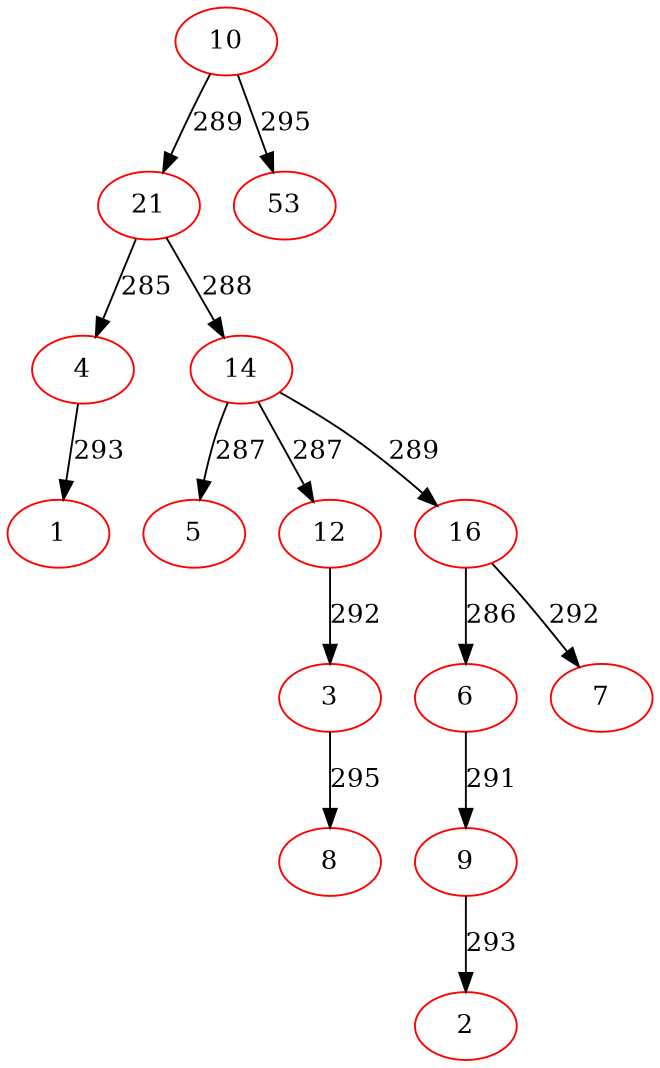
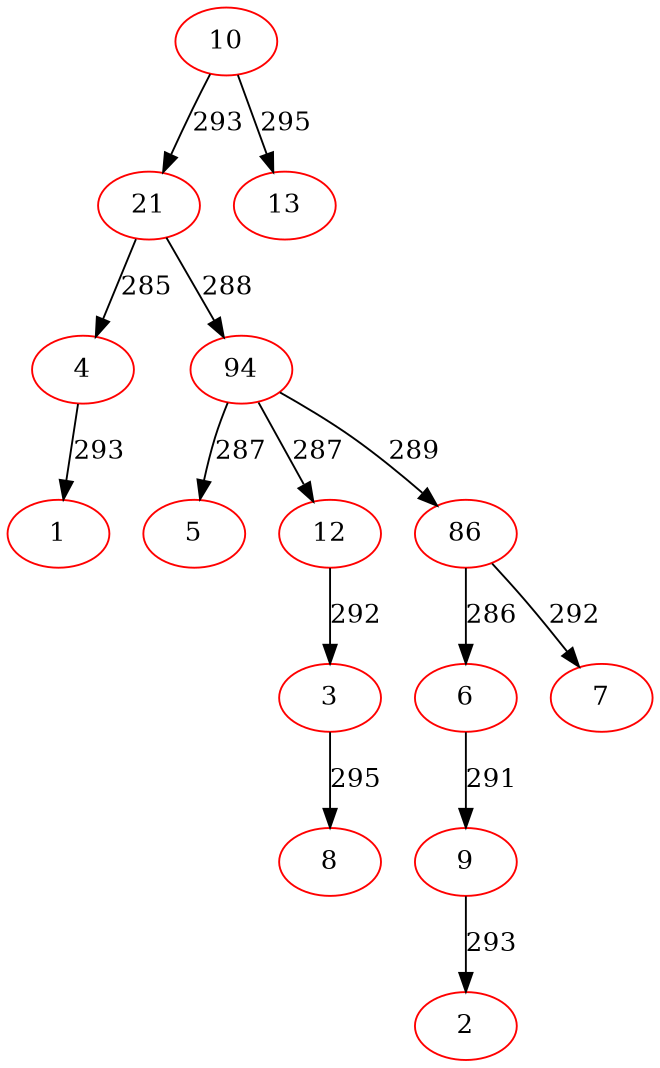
(219, 124) -> (219, 124)
(285, 206) -> (285, 206)
(241, 370) -> (241, 370)
(466, 534) -> (466, 534)
